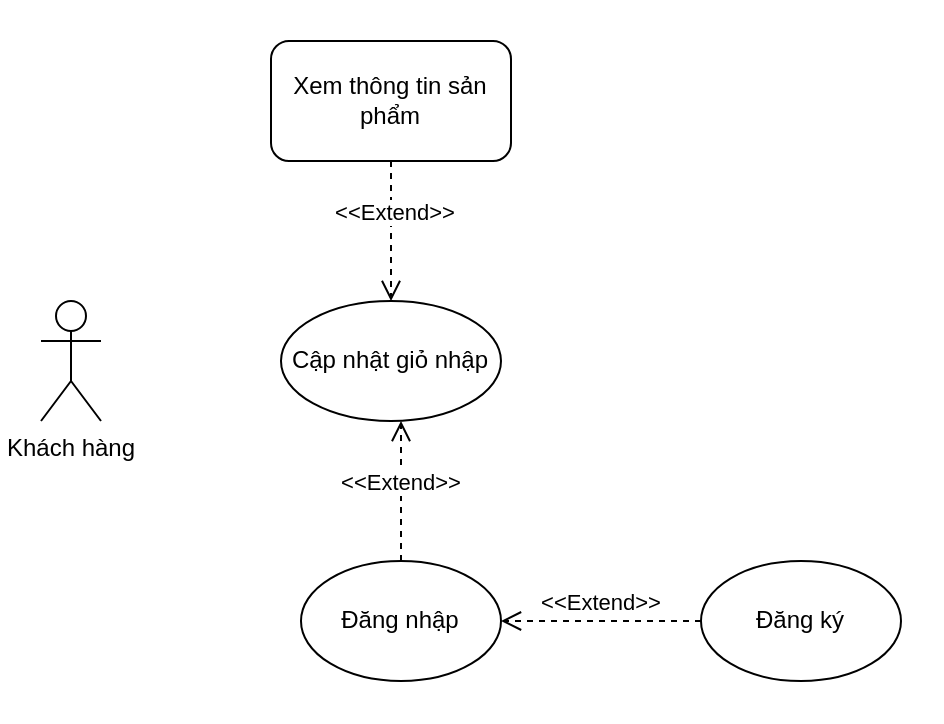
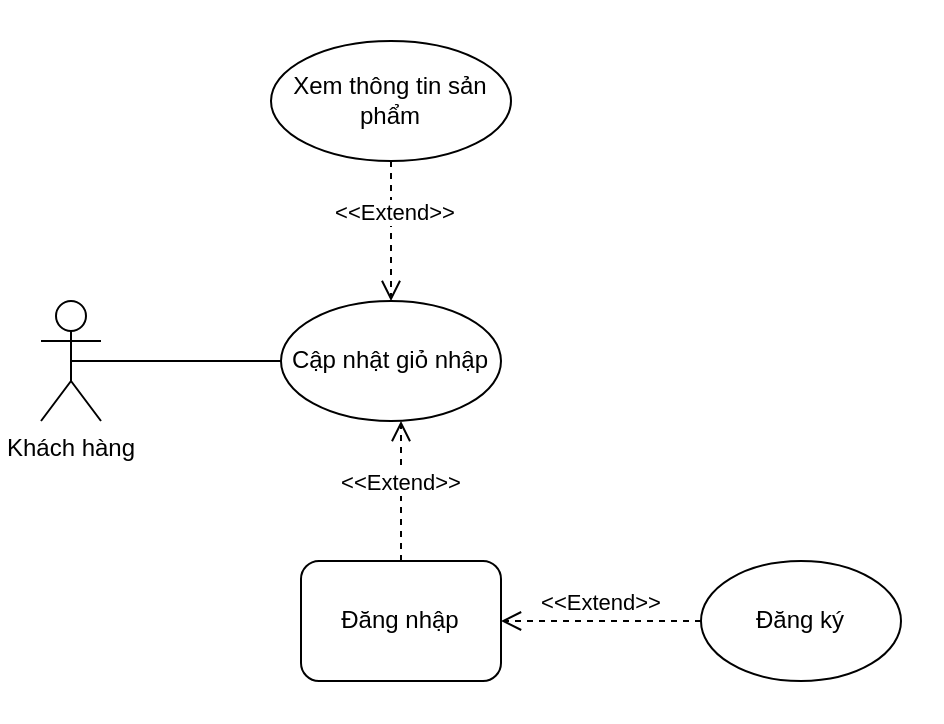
(391, 101) -> (391, 101)
none -> (186, 361)
(401, 621) -> (401, 621)
